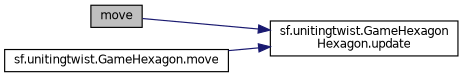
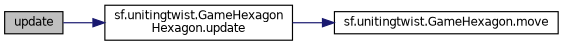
(117, 16) -> (34, 23)
(244, 49) -> (307, 23)
